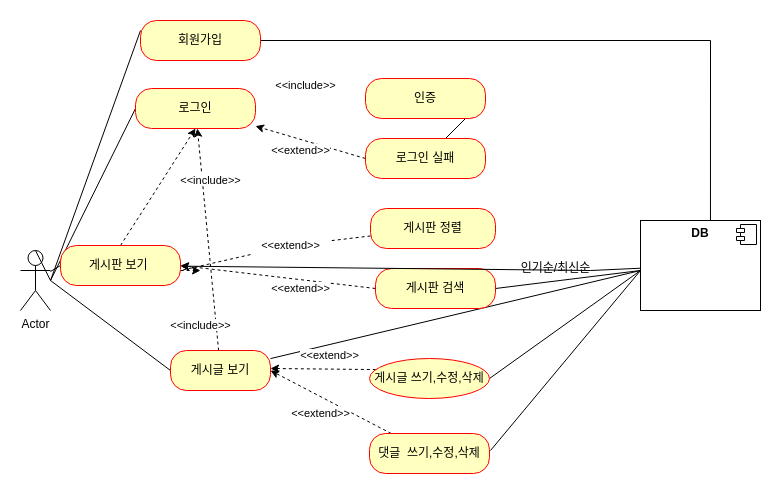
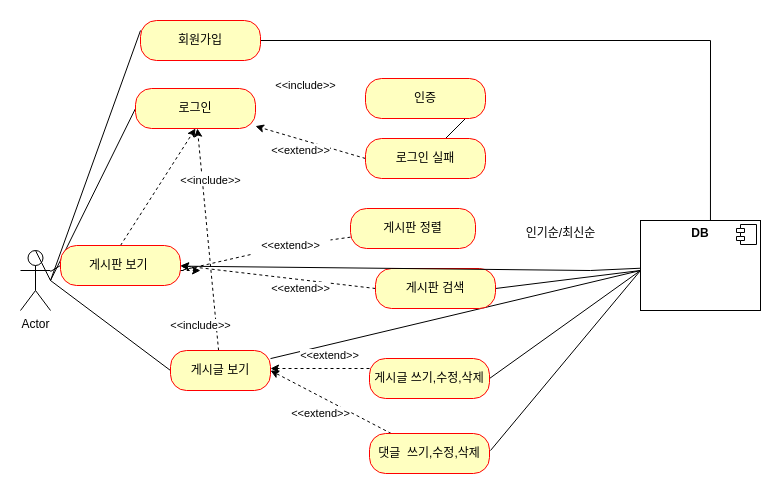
(433, 229) -> (413, 229)
(556, 269) -> (561, 234)
(430, 379) -> (430, 379)
